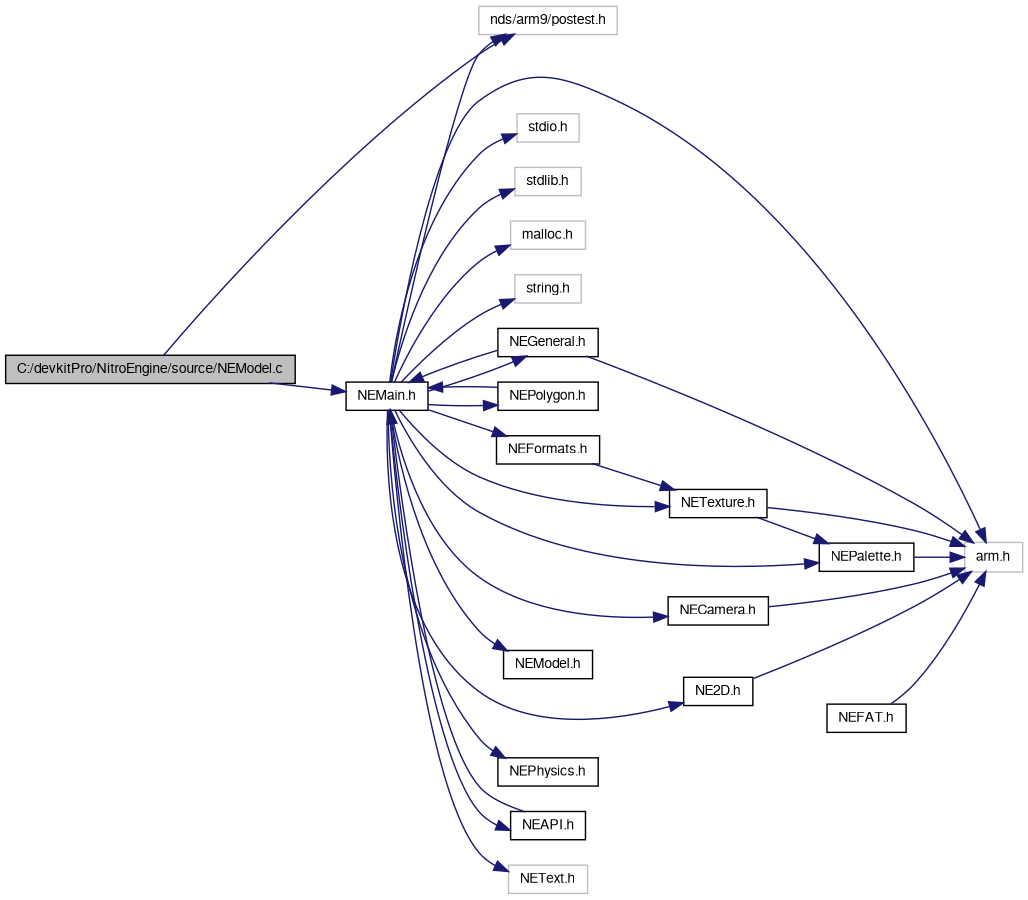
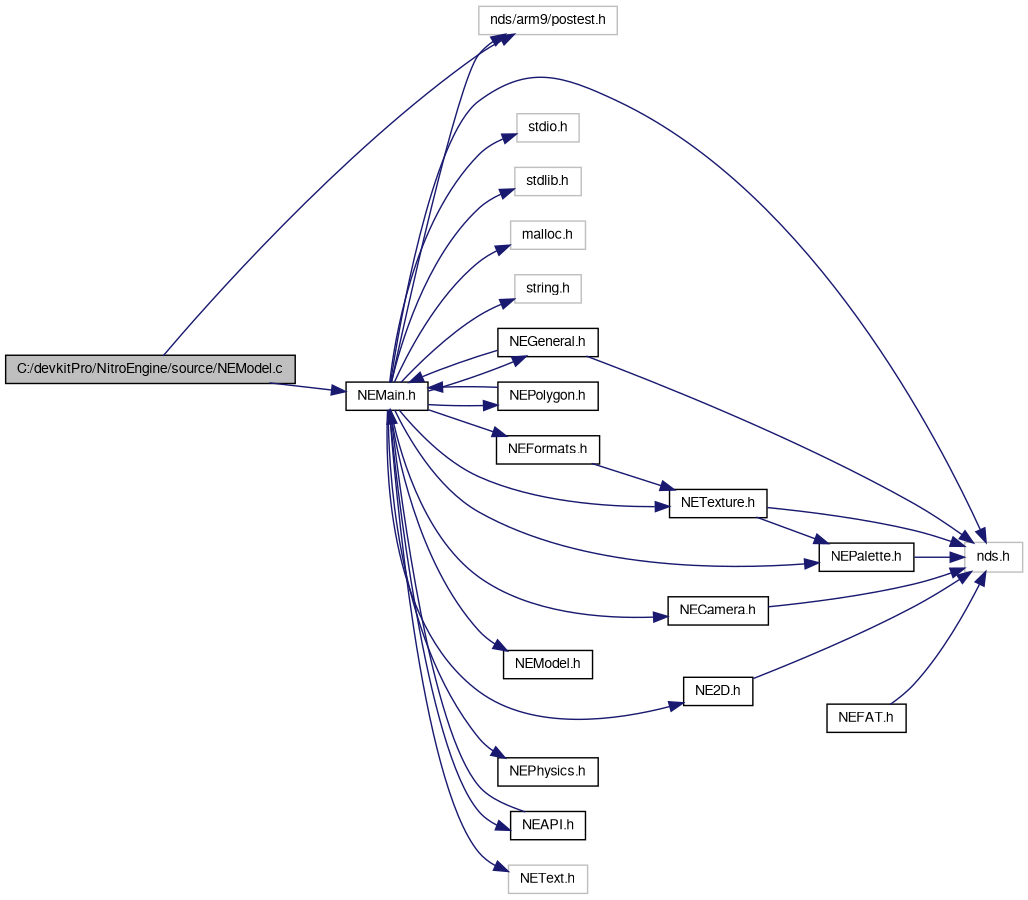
(994, 557) -> (994, 557)
